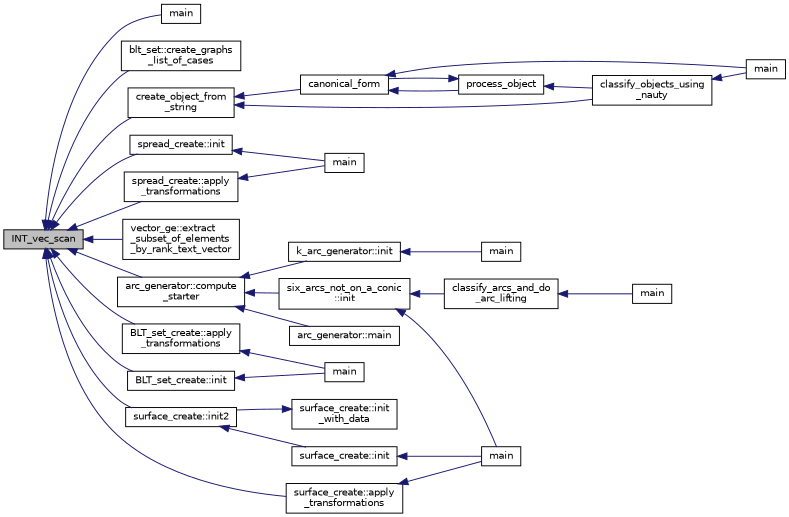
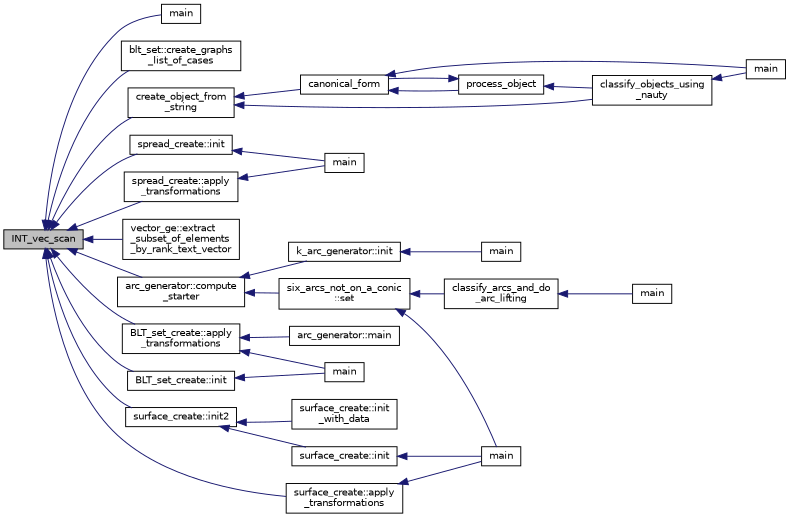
(344, 294) -> (344, 294)
(277, 318) -> (269, 337)
(259, 409) -> (269, 422)
